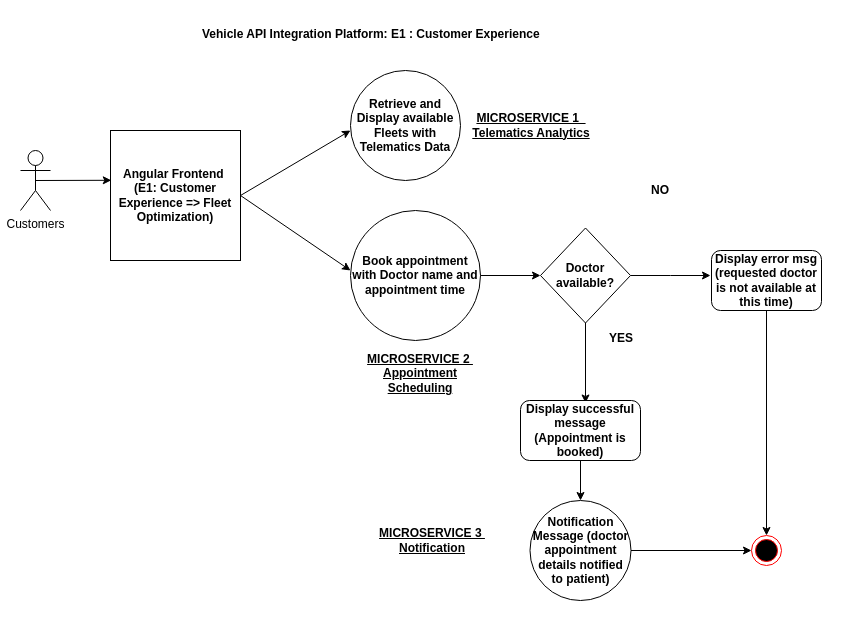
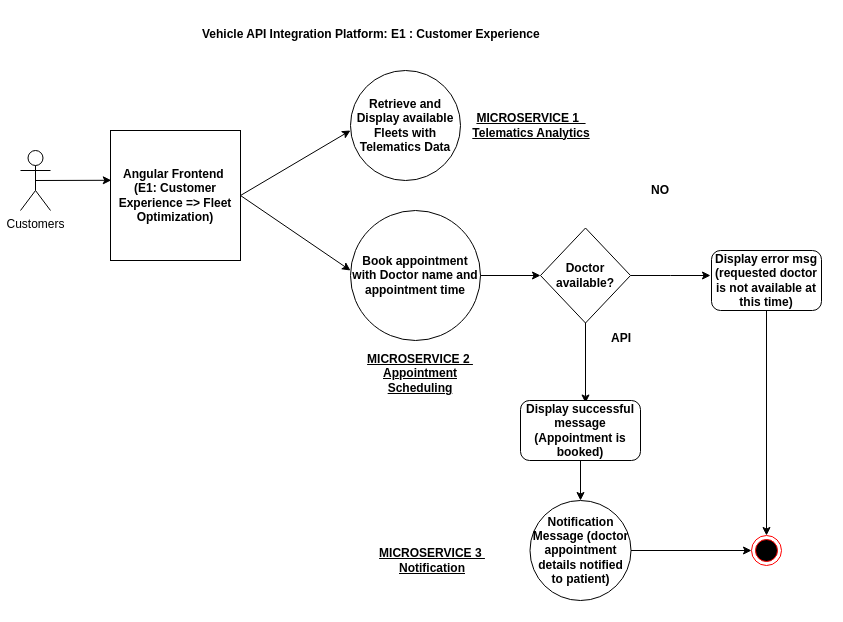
(622, 339) -> (622, 339)
(432, 541) -> (432, 561)
